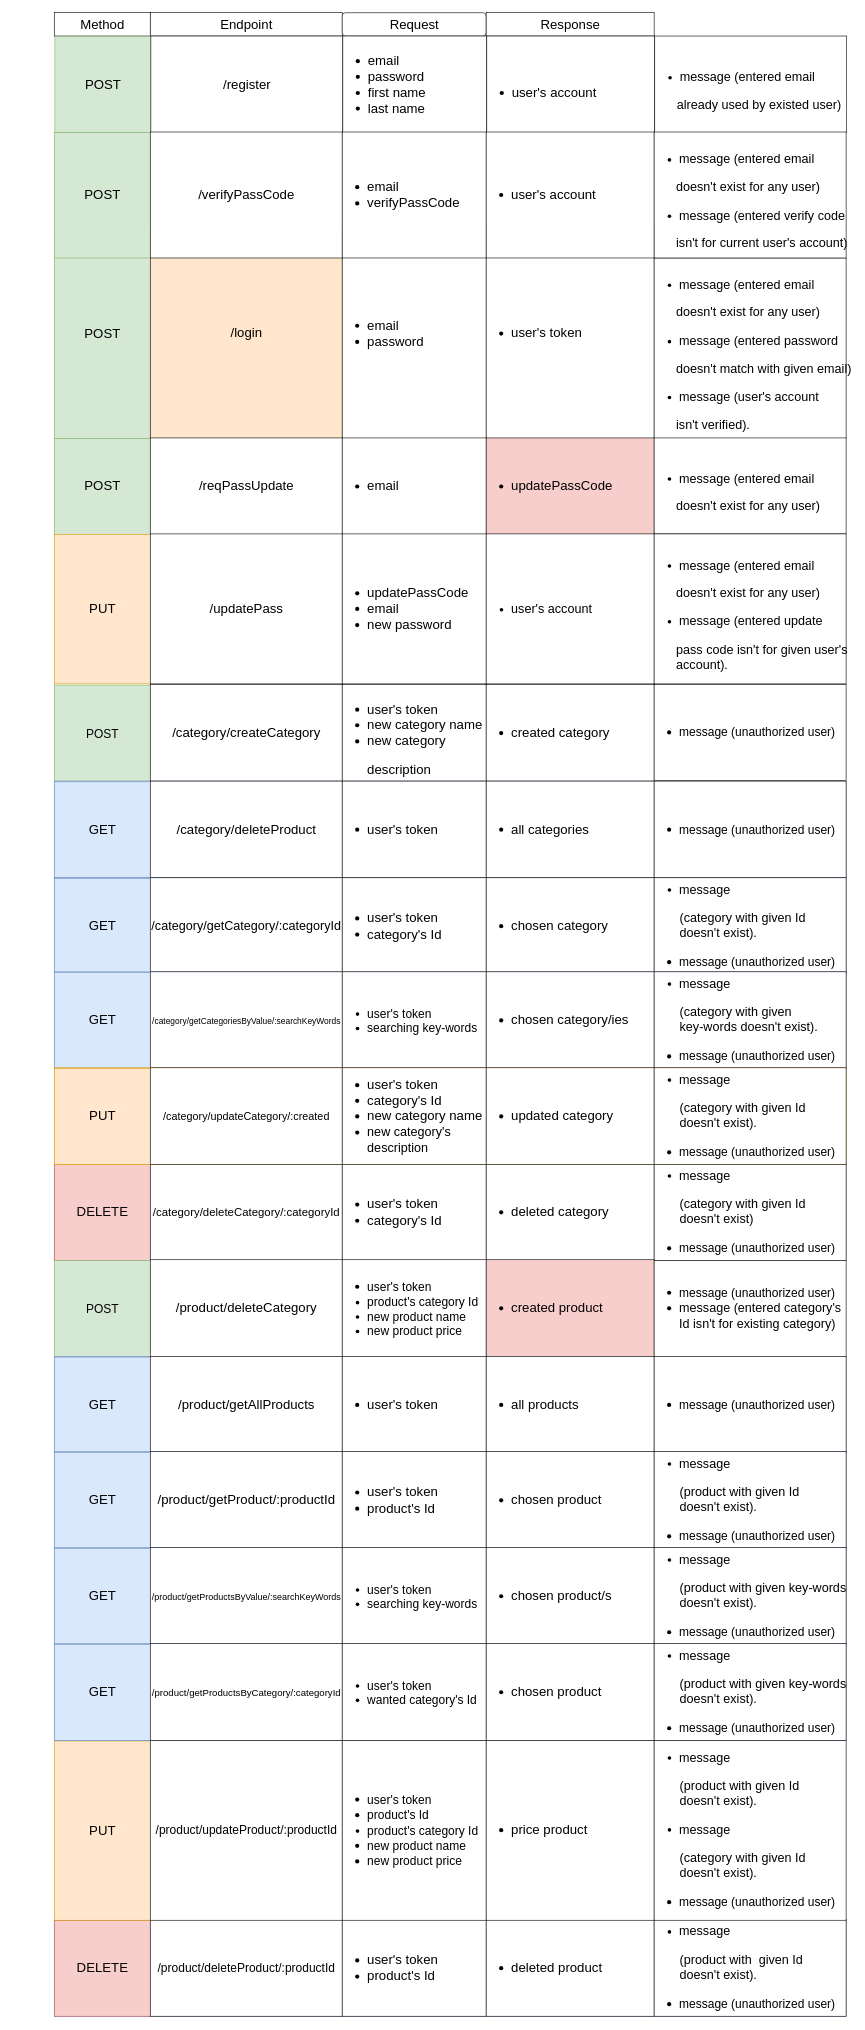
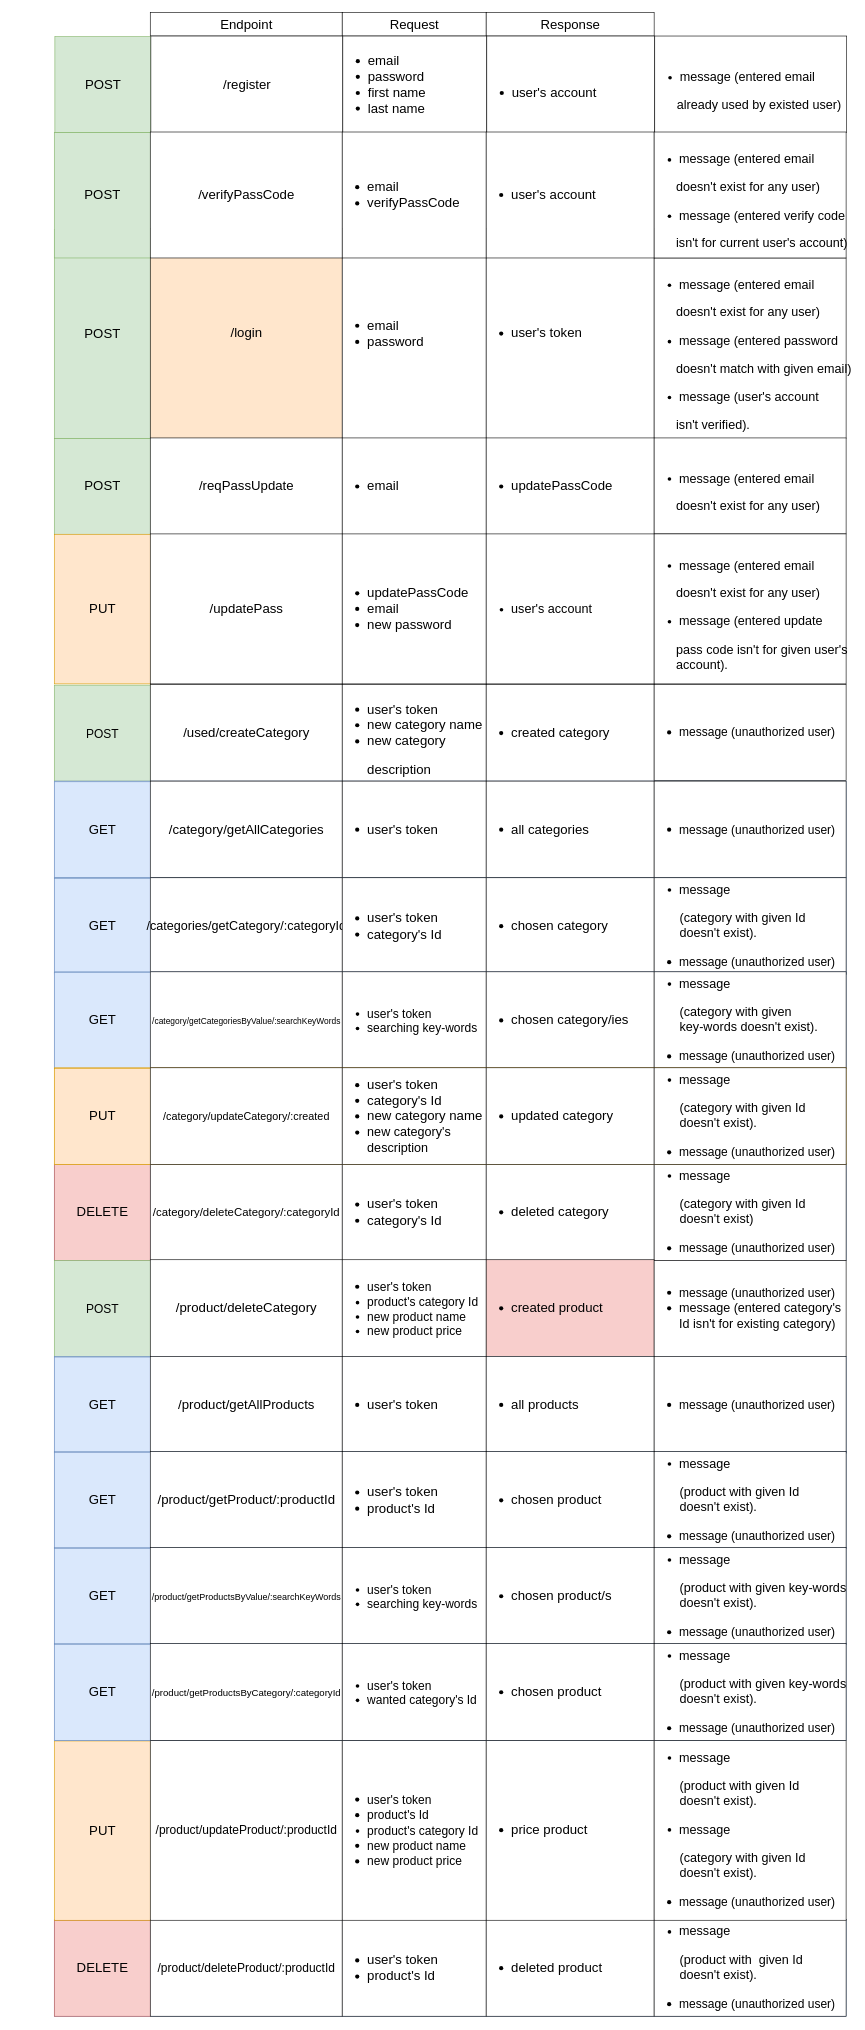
(102, 24) -> none
(414, 24) -> (414, 24)
(570, 486) -> (570, 486)
(247, 733) -> (247, 733)
(247, 830) -> (247, 830)
(247, 926) -> (247, 926)
